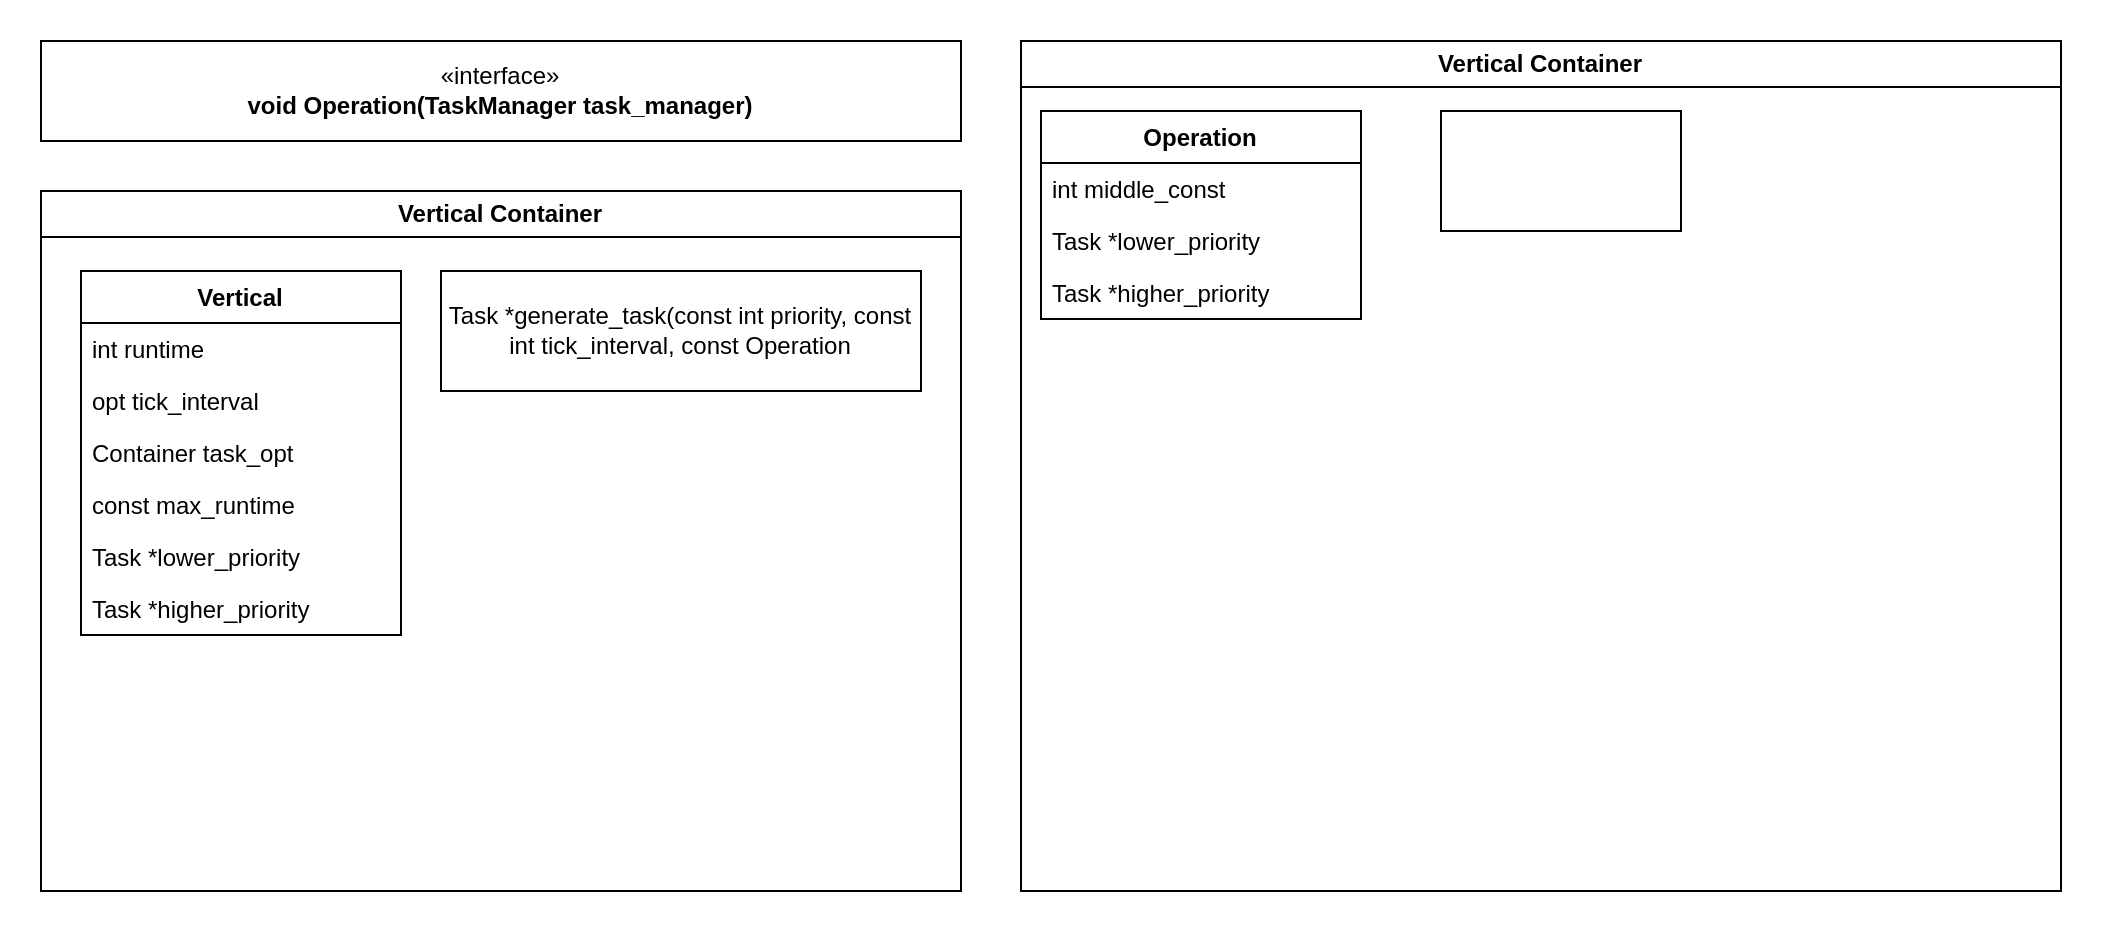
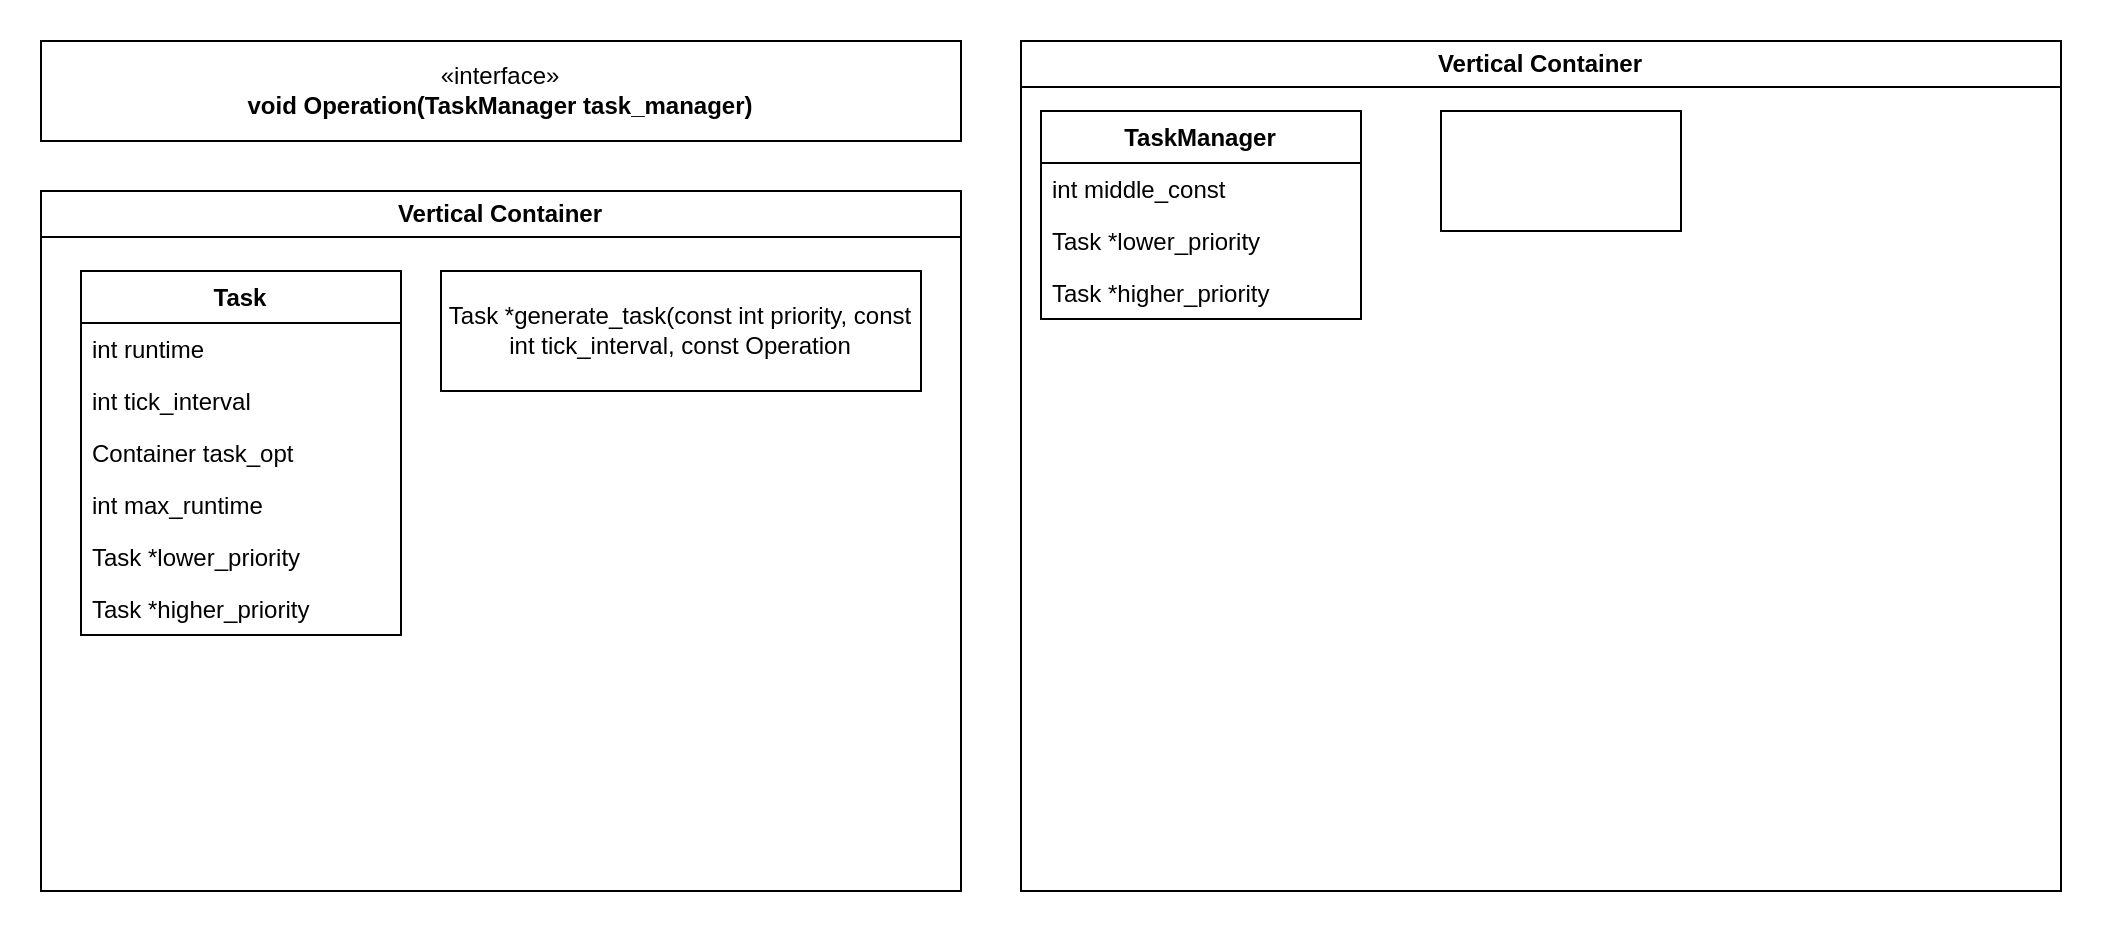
(1201, 139) -> (1201, 139)
(241, 299) -> (241, 299)
(195, 403) -> (192, 403)
(201, 507) -> (184, 507)
